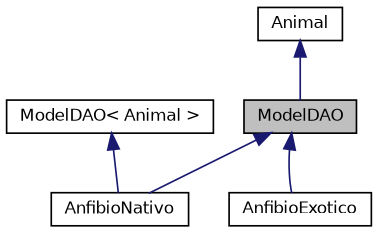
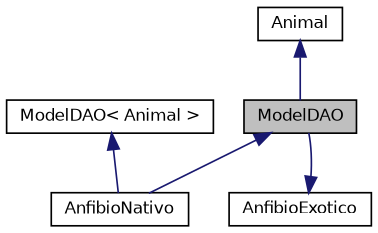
(289, 171) -> (311, 155)
